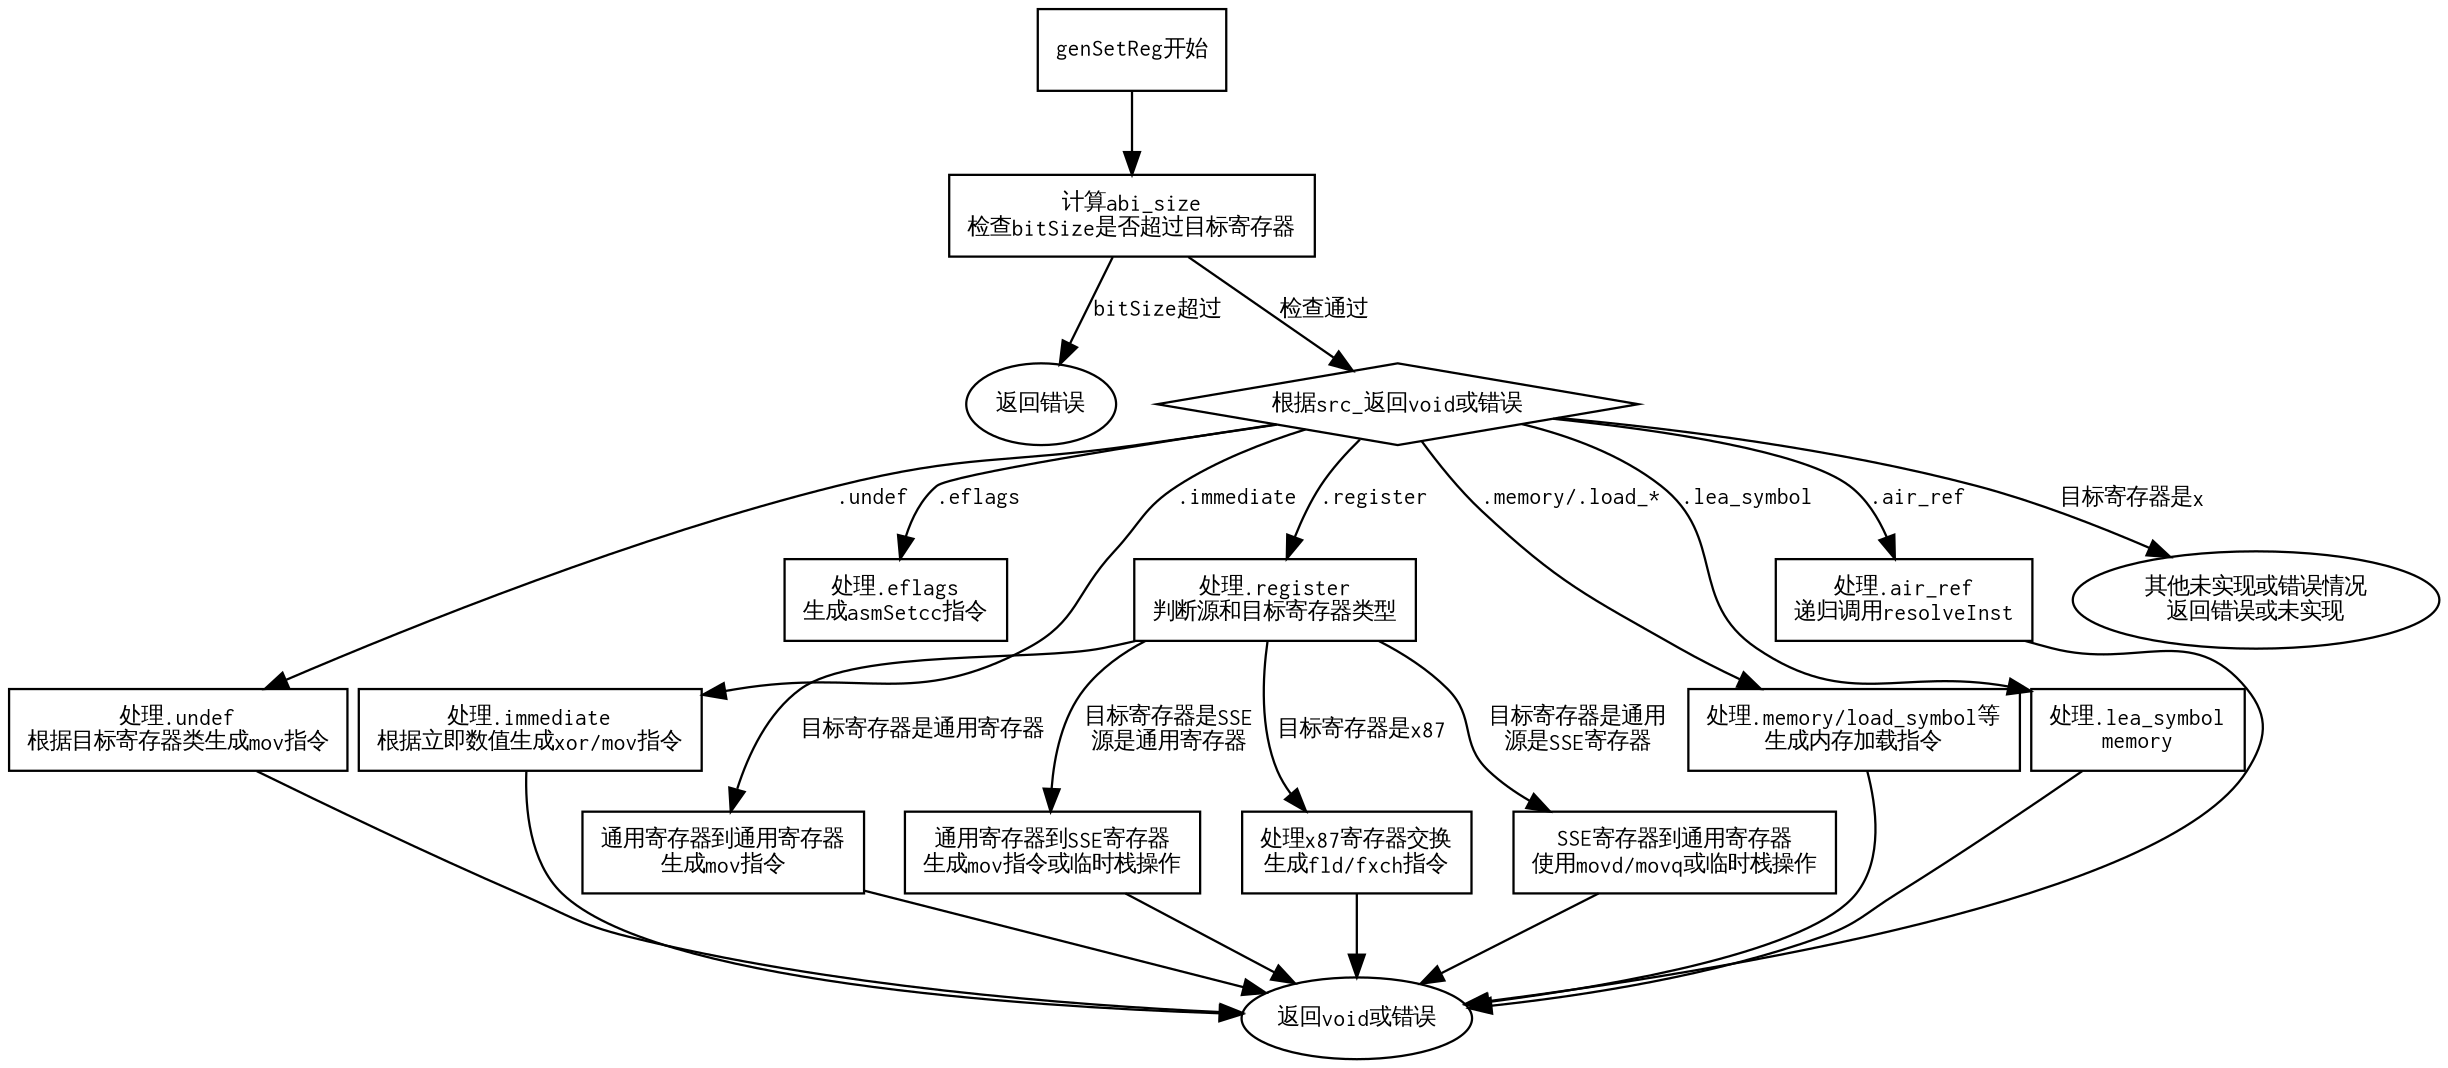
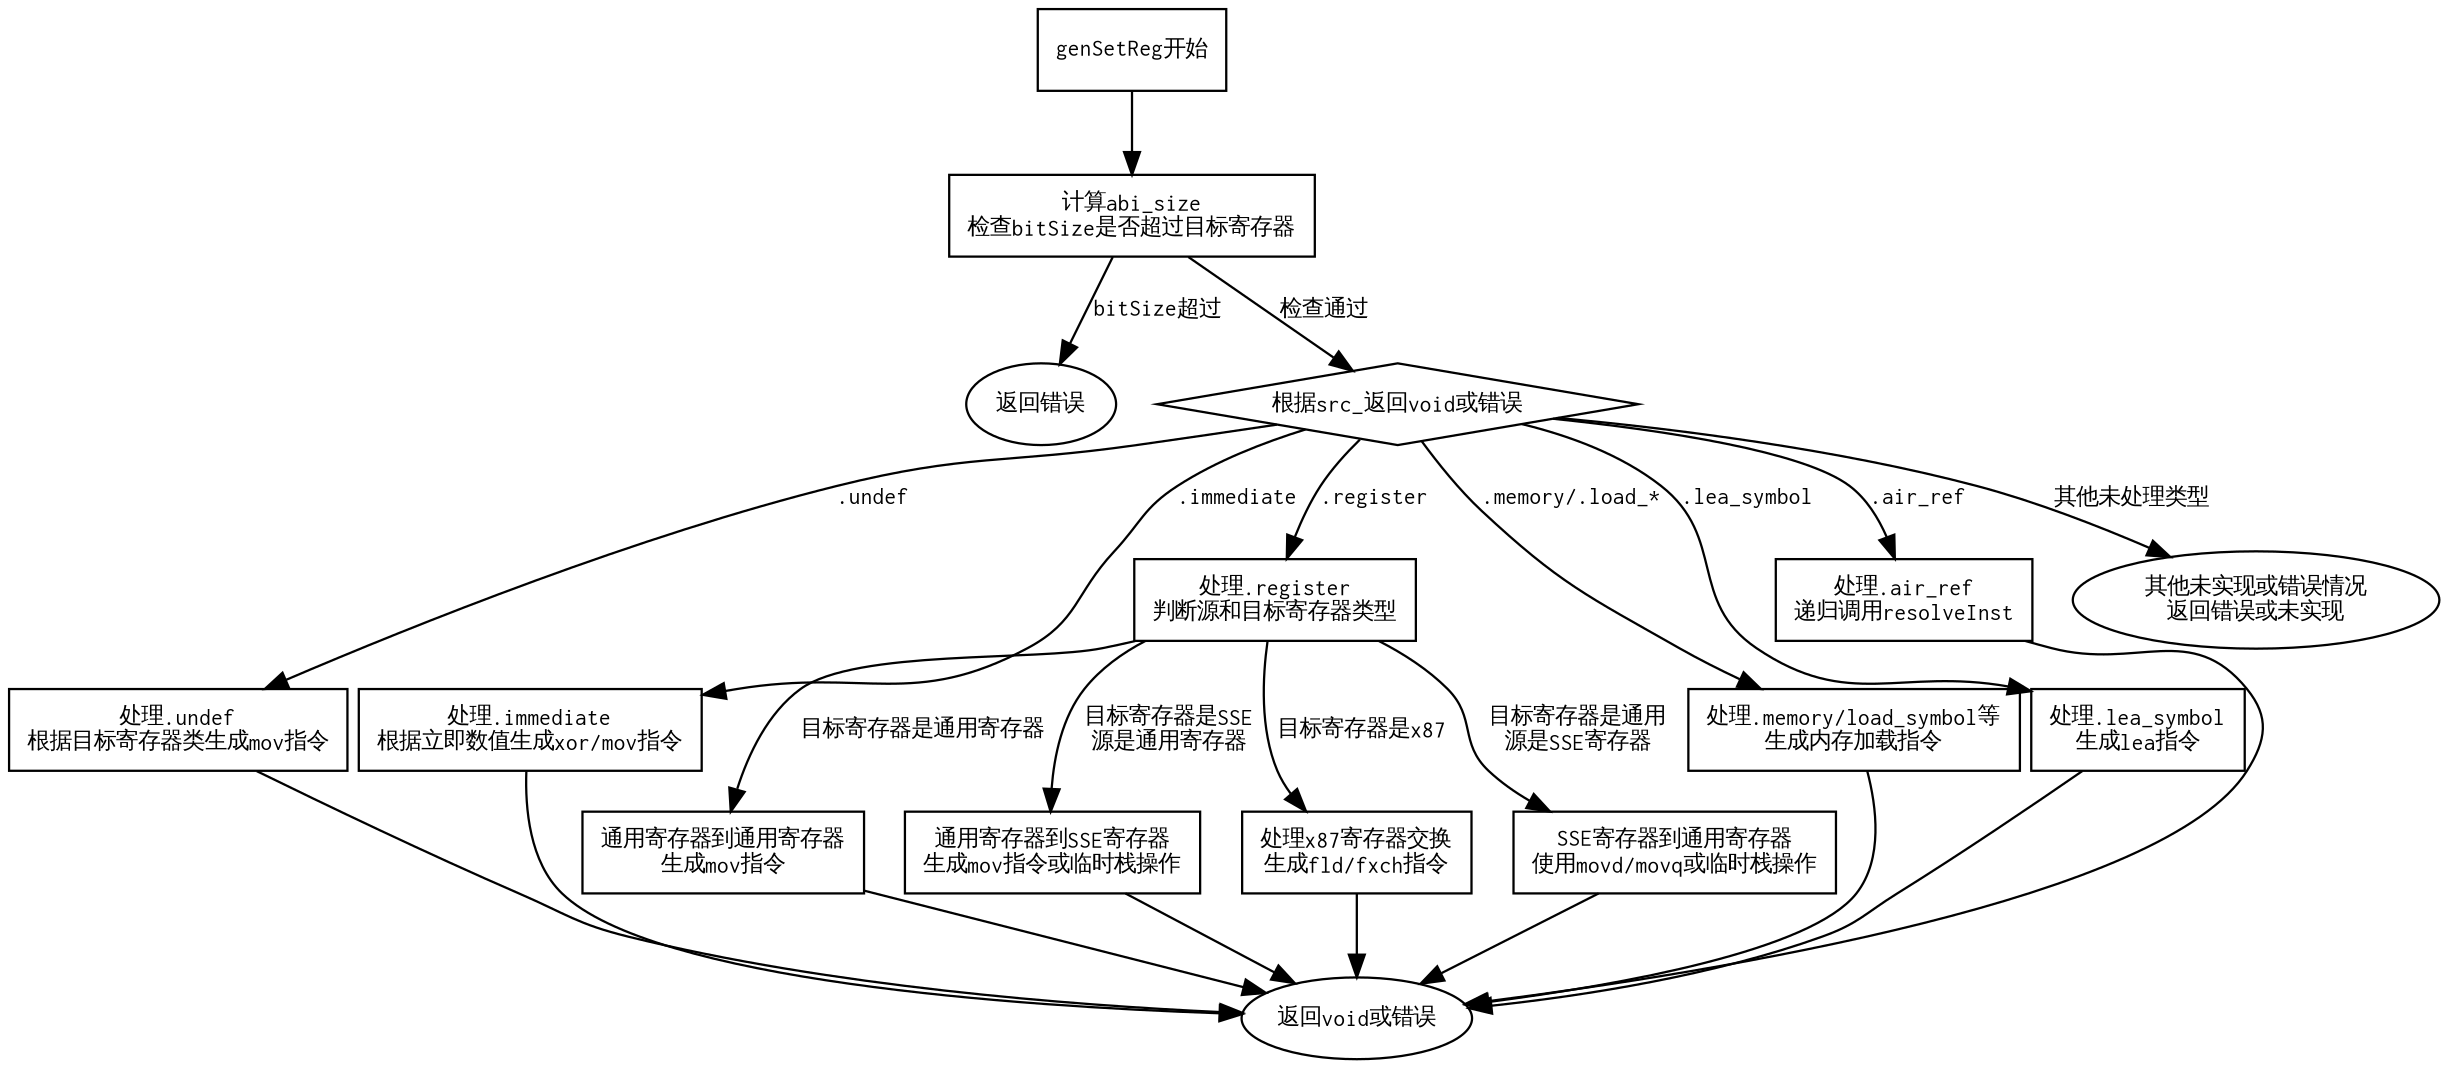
(2132, 498) -> (2132, 498)
(896, 600) -> none
(2138, 730) -> (2138, 730)
